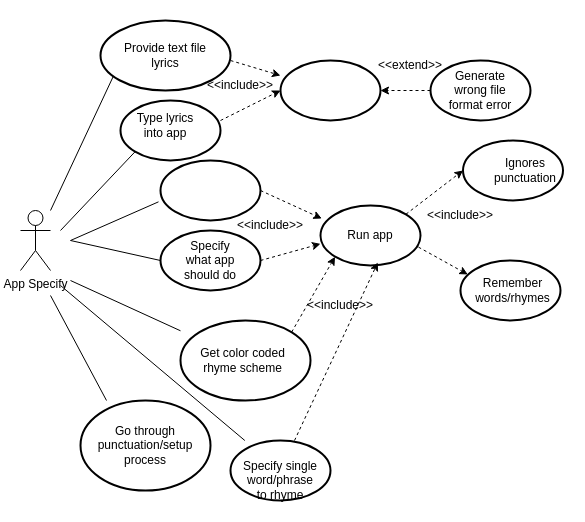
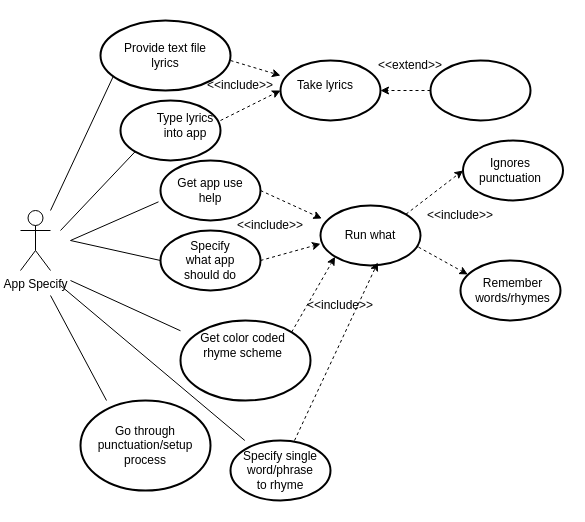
none -> (326, 86)
(481, 91) -> none
(166, 126) -> (186, 126)
(526, 171) -> (511, 171)
none -> (211, 191)
(371, 236) -> (371, 236)
(243, 361) -> (243, 346)
(281, 481) -> (281, 471)
